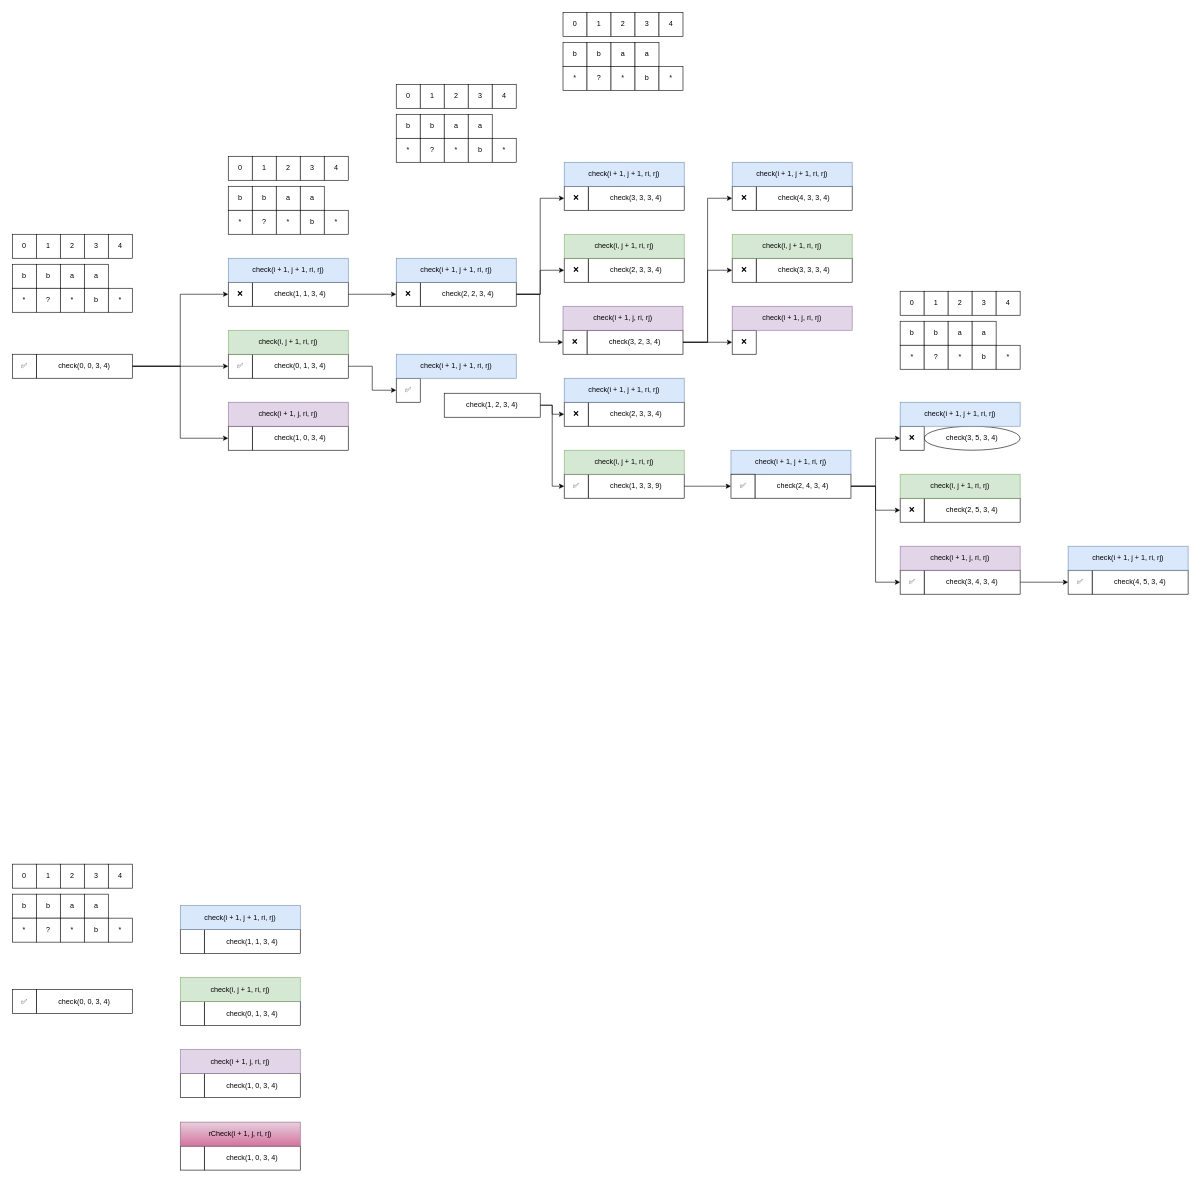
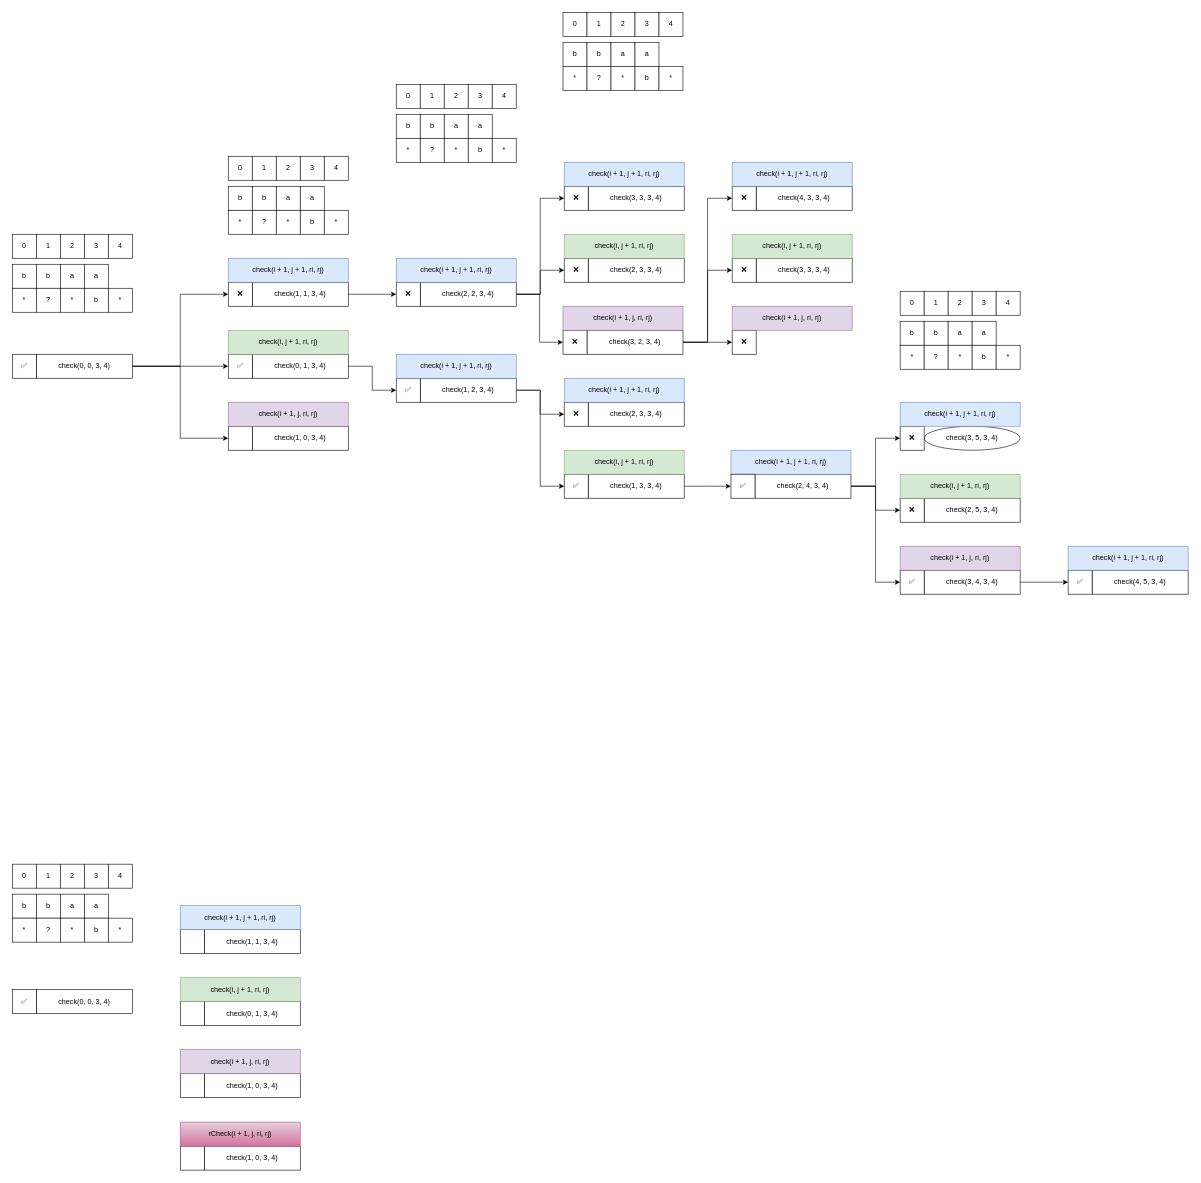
(492, 405) -> (468, 390)
(636, 486) -> (636, 486)
